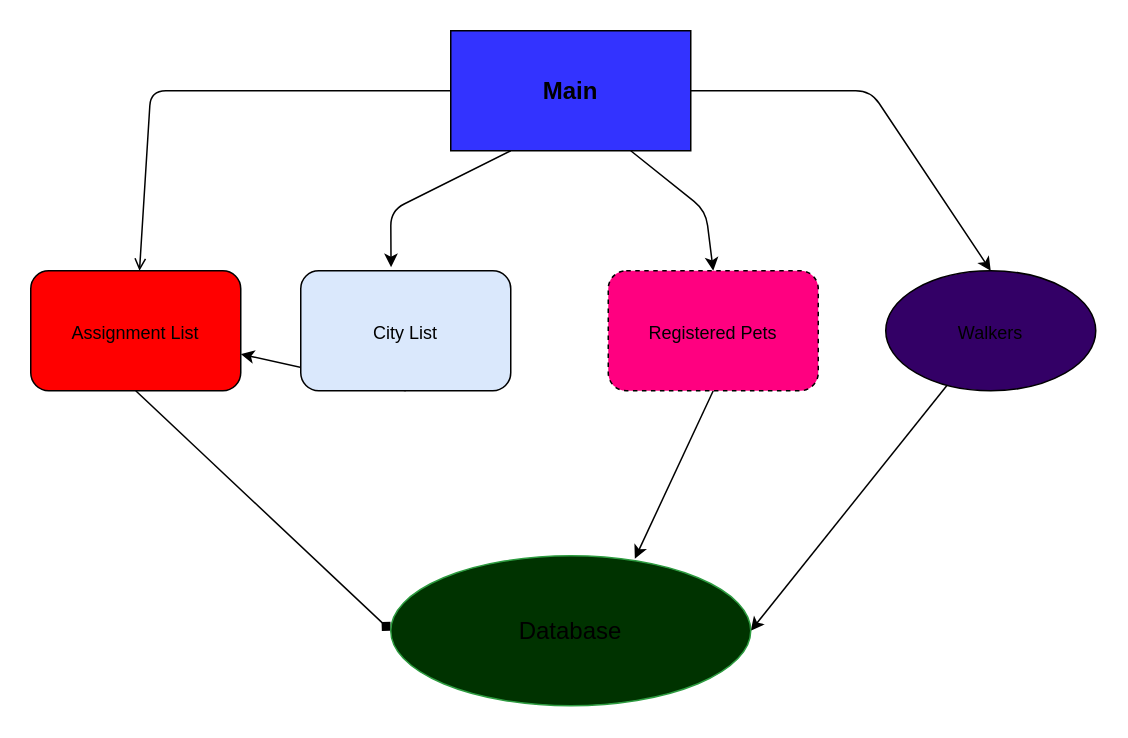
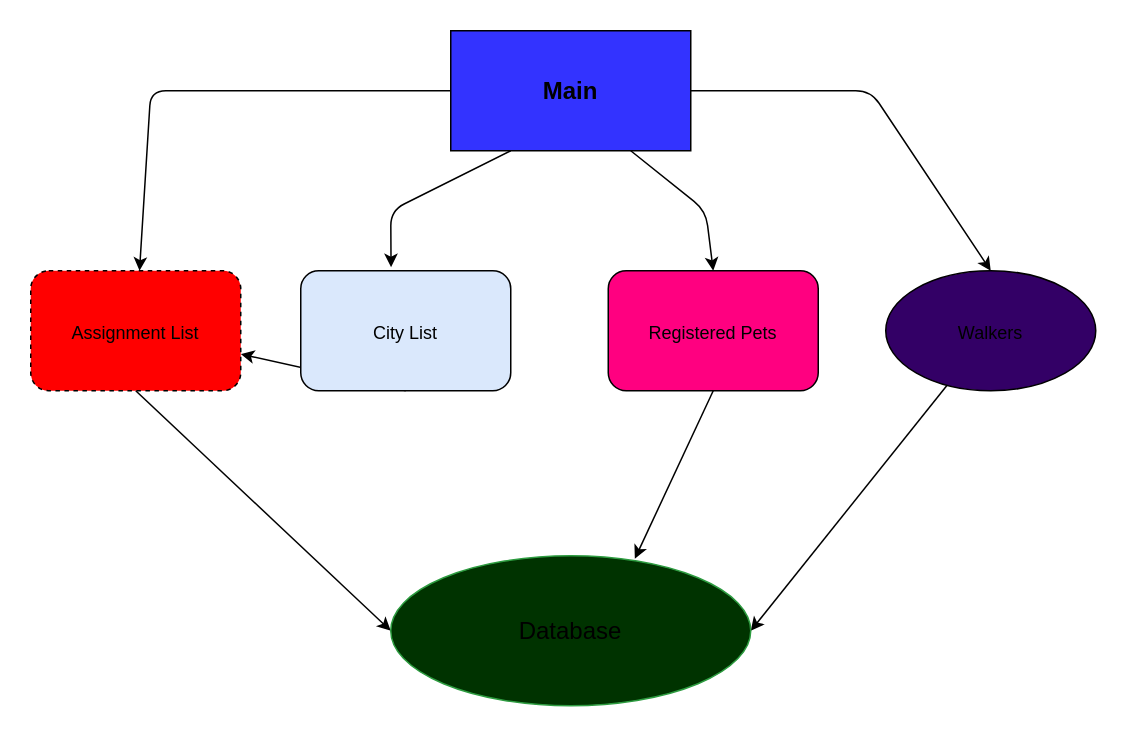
(140, 261) -> (140, 259)
(136, 331) -> (136, 331)
(713, 331) -> (713, 331)
(382, 622) -> (382, 623)
